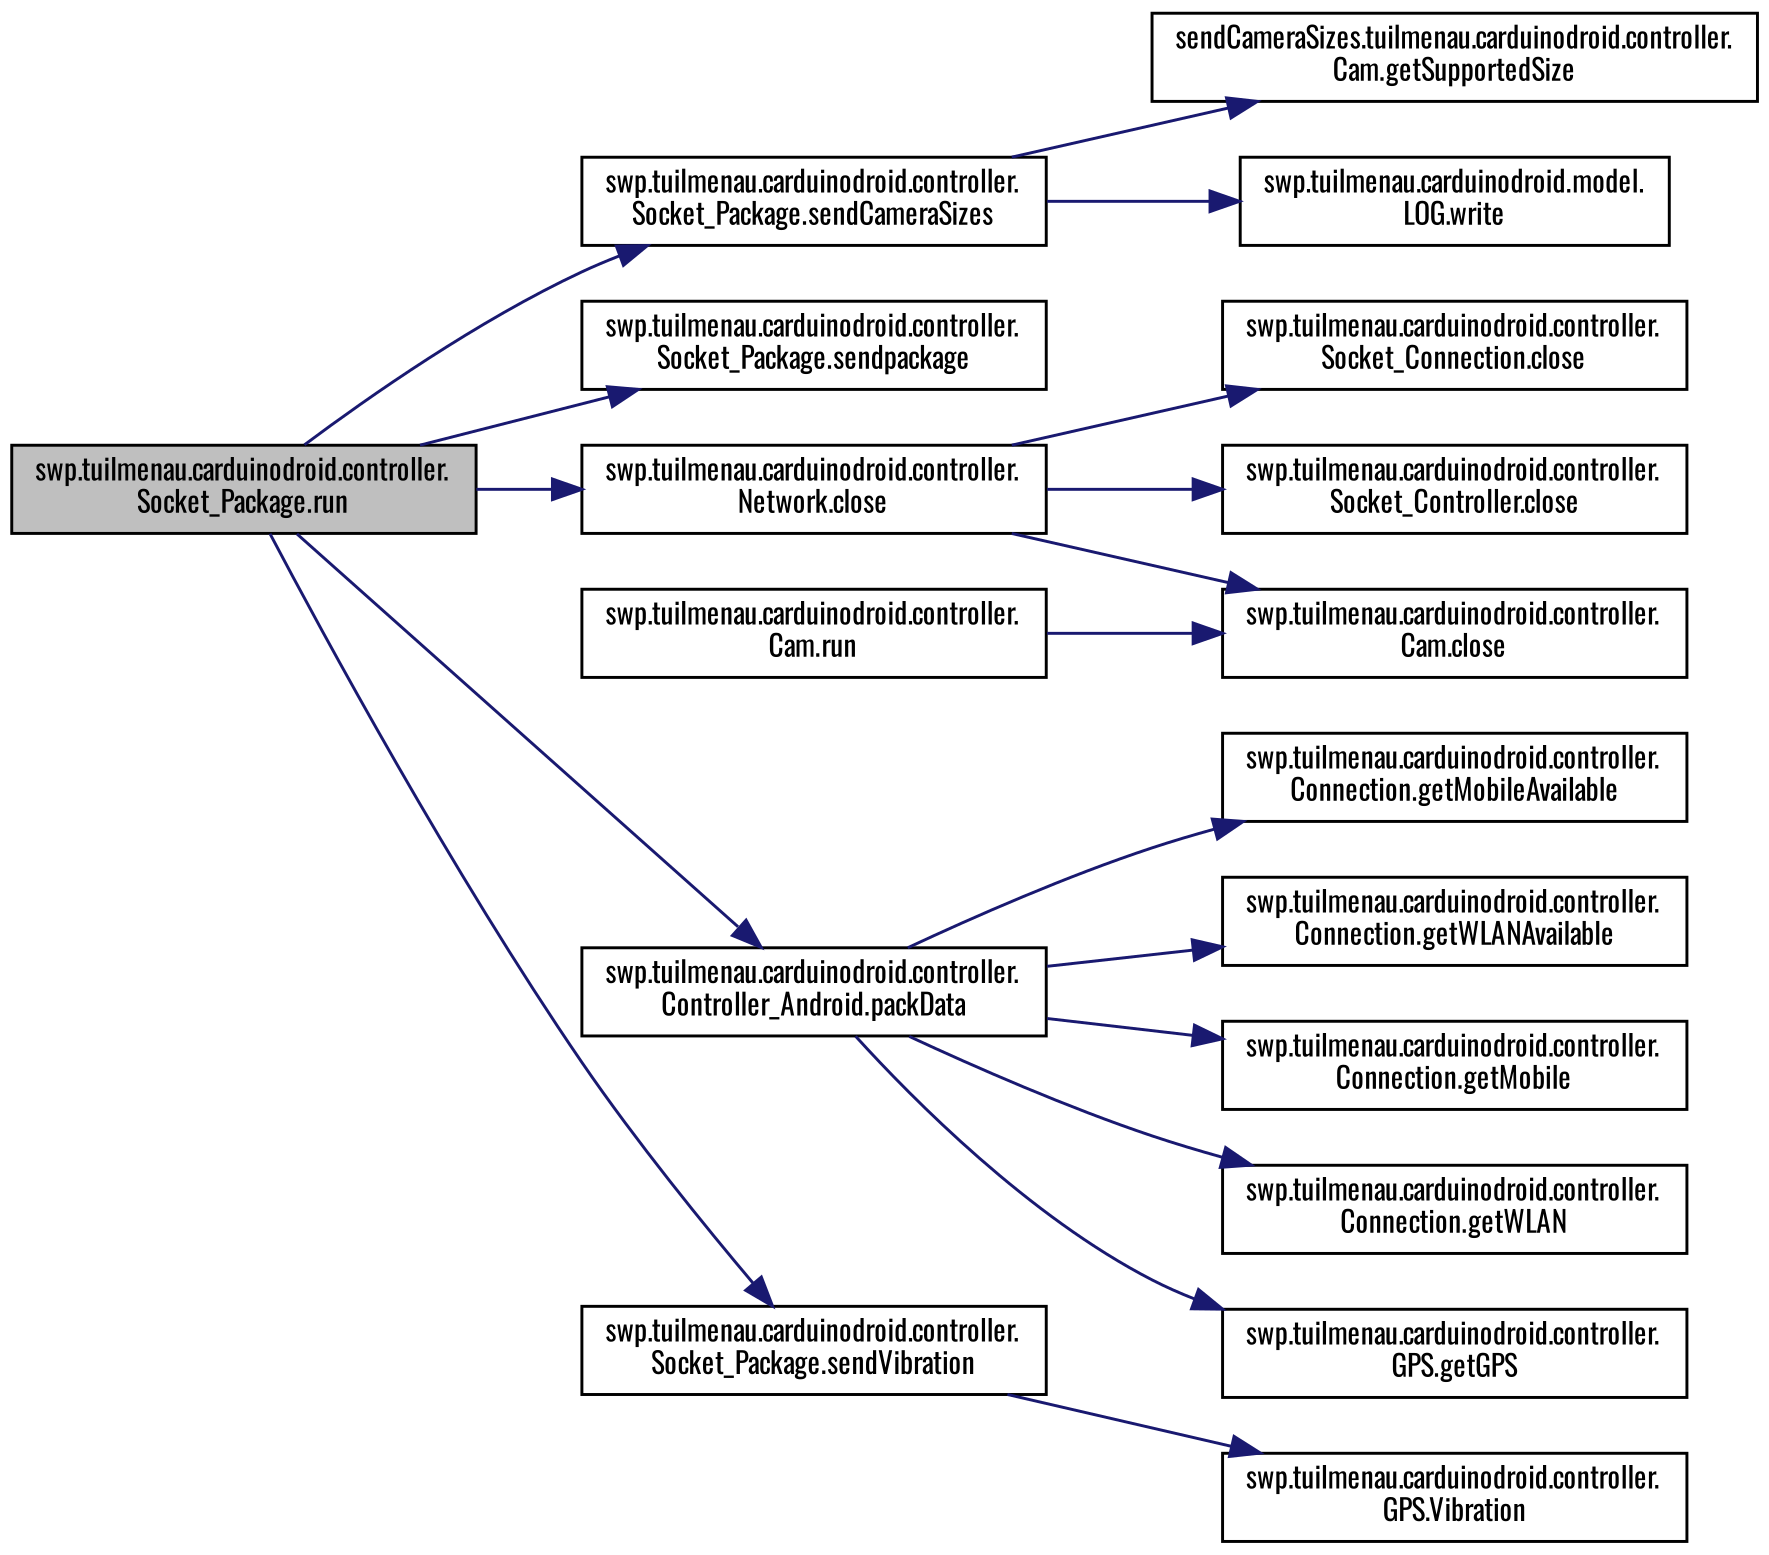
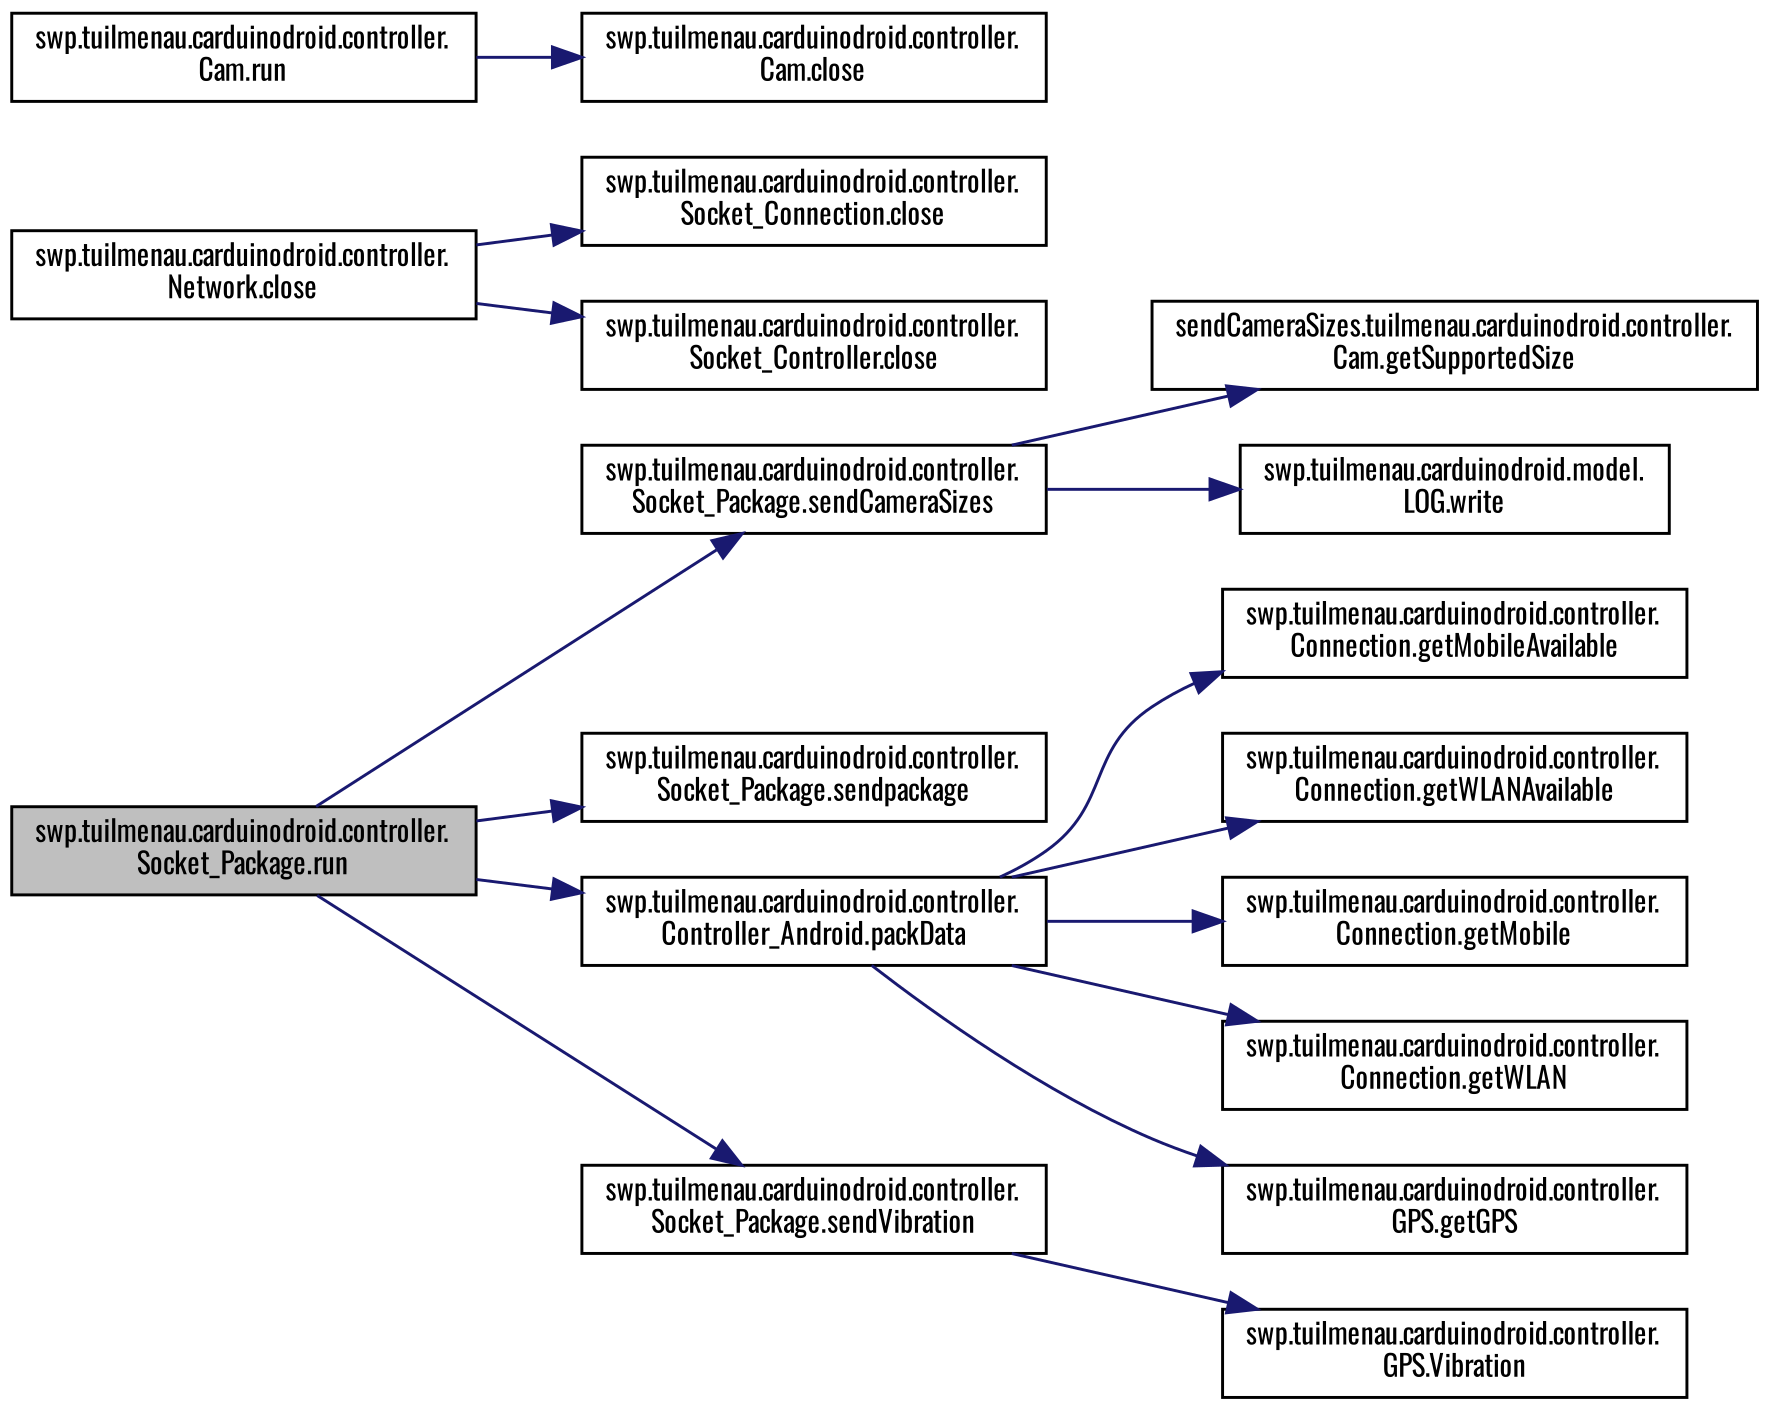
(514, 489) -> none
(1120, 558) -> none
